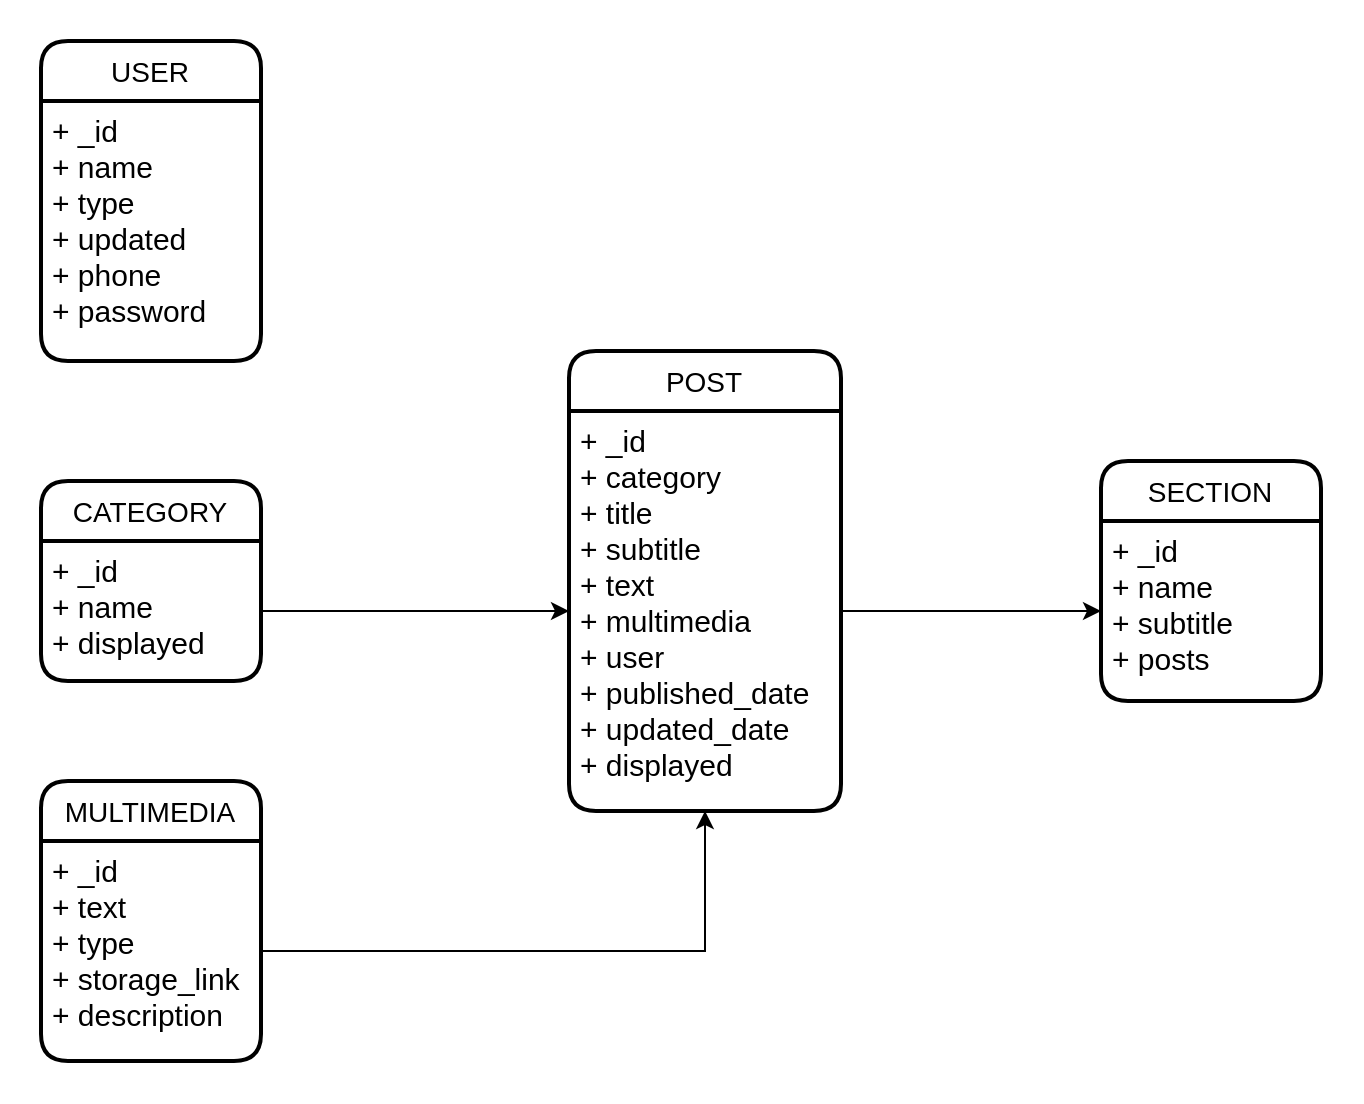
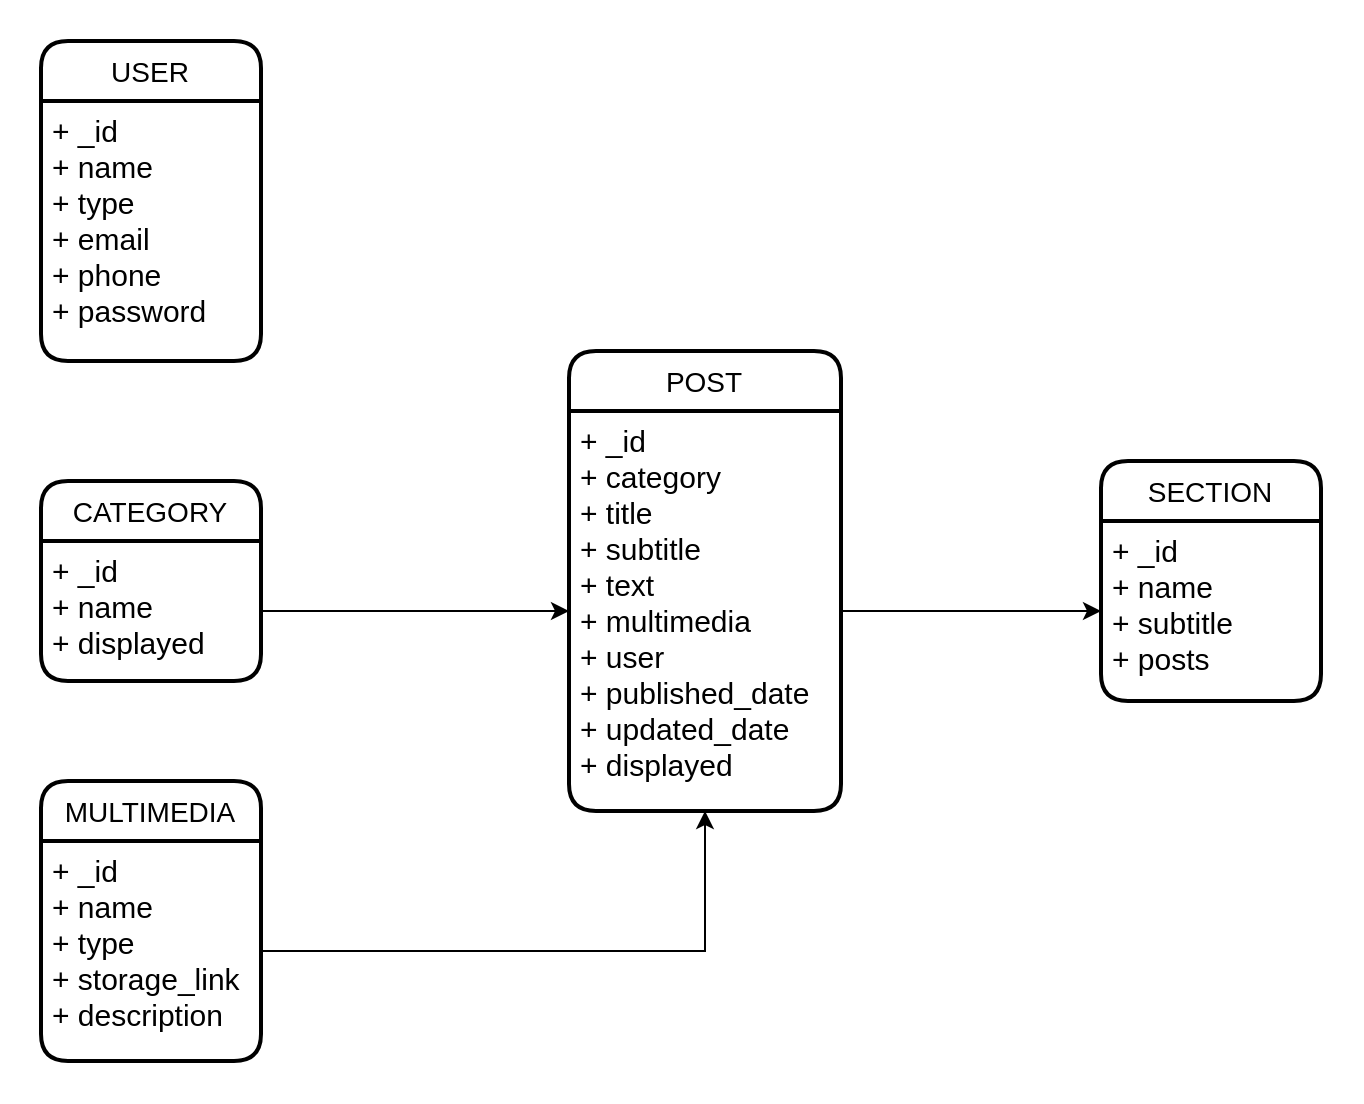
(86, 132) -> (86, 132)
(86, 872) -> (86, 872)
